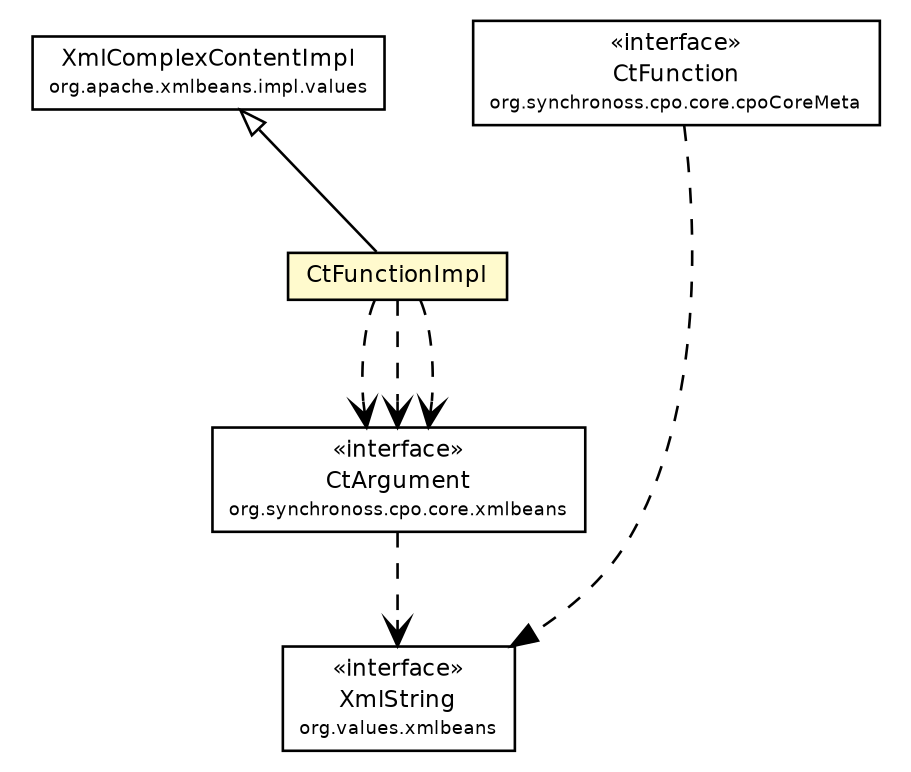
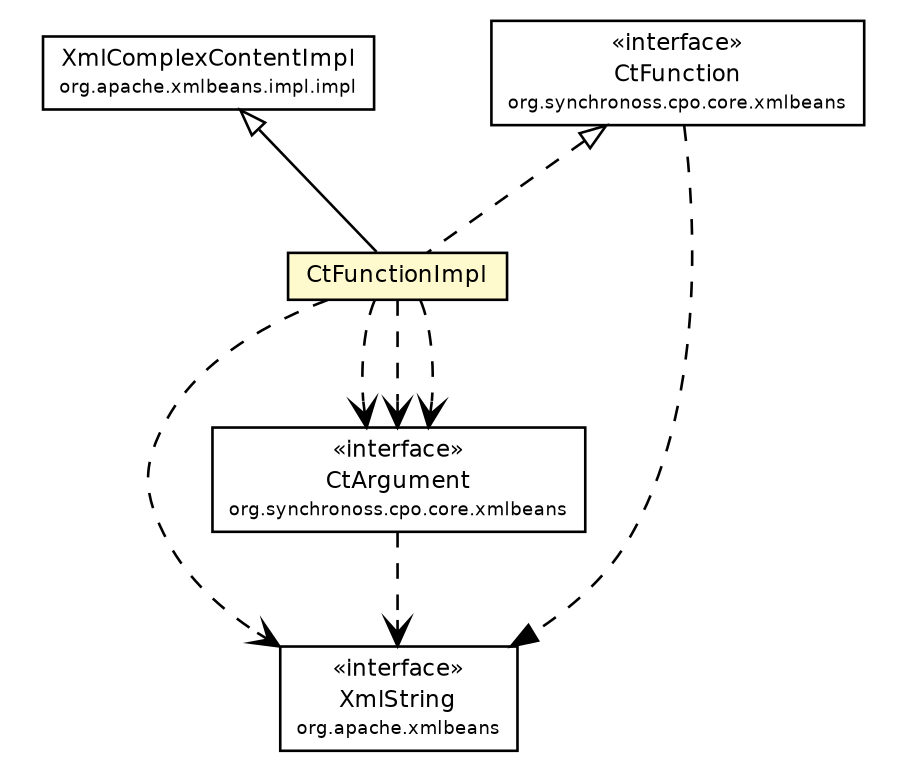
(209, 87) -> (209, 87)
(677, 103) -> (678, 103)
none -> (506, 197)
none -> (156, 443)
(399, 729) -> (399, 729)
